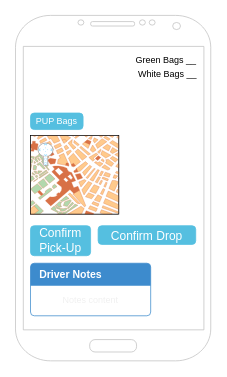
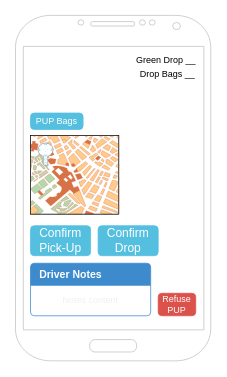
(166, 60) -> (166, 60)
(167, 74) -> (167, 74)
(147, 235) -> (128, 240)
none -> (177, 304)
